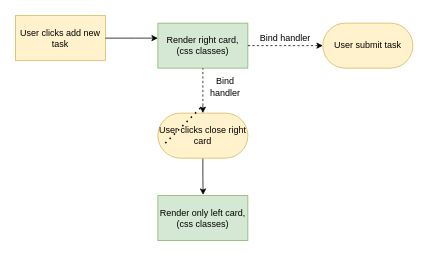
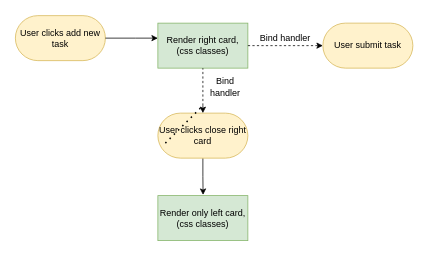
(60, 38) -> (60, 38)
